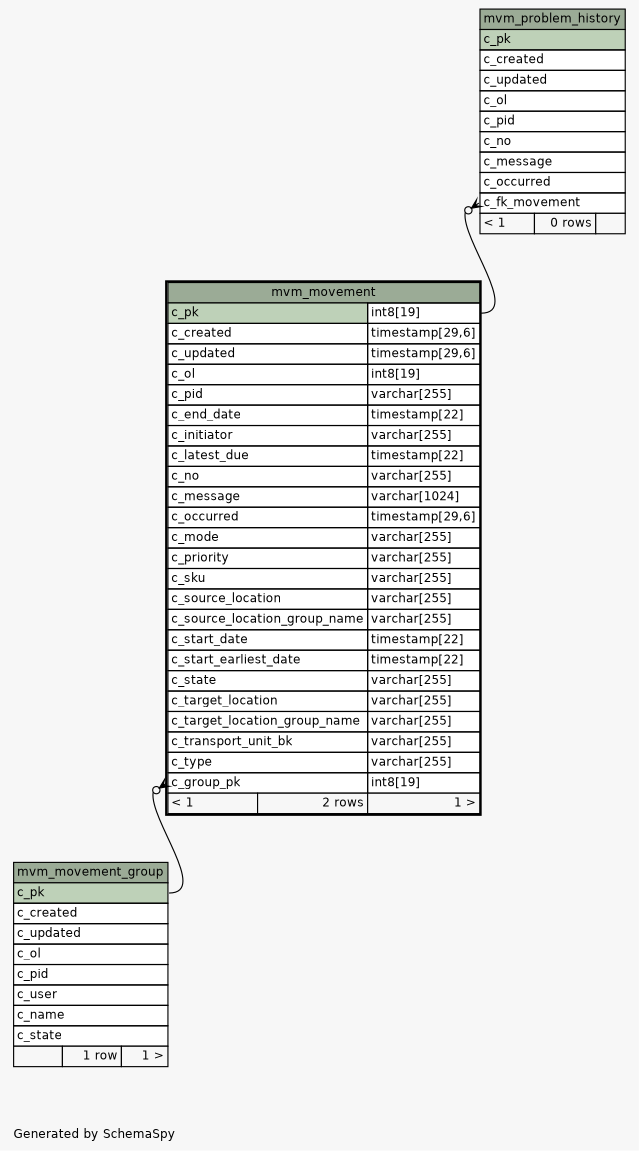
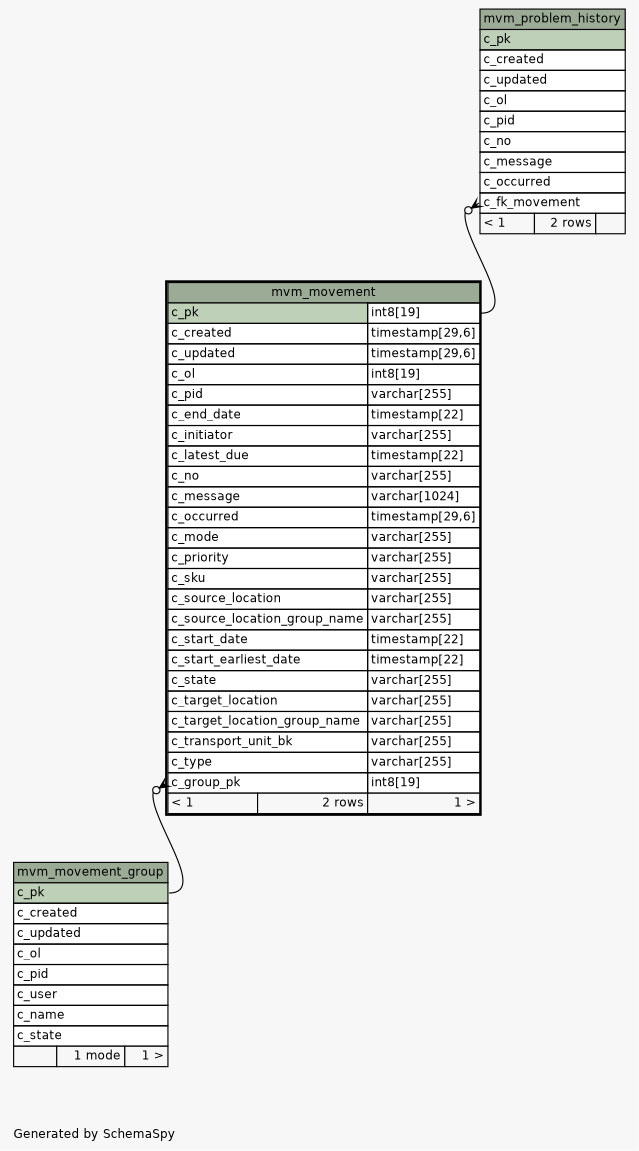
(571, 223) -> (571, 223)
(100, 1056) -> (98, 1056)
